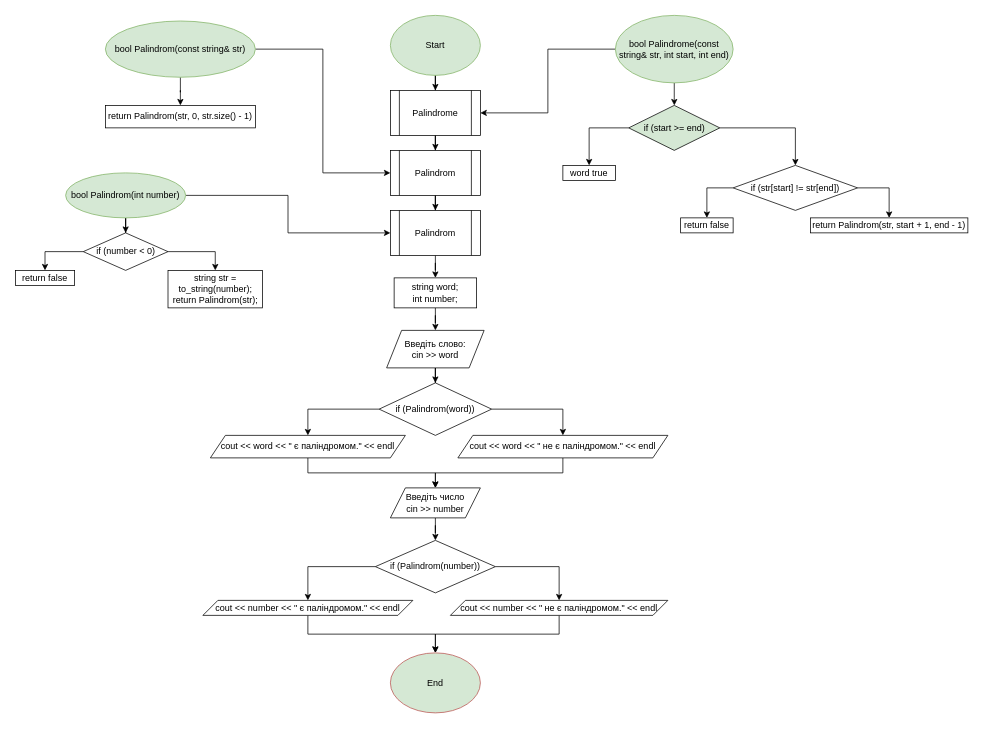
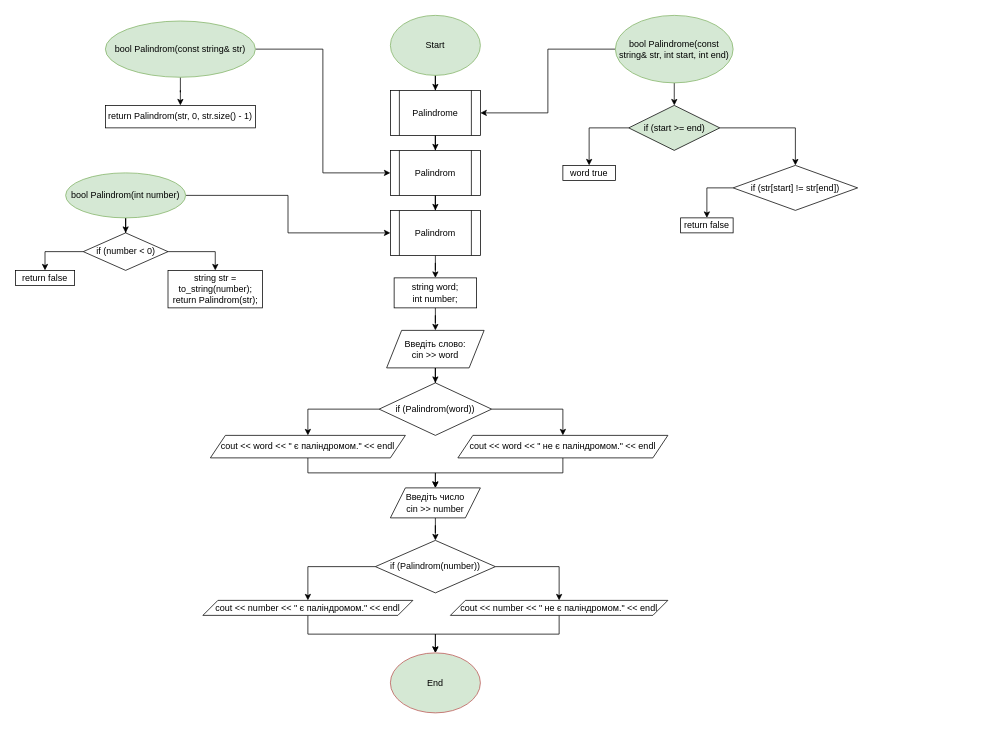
(889, 211) -> none
(889, 225) -> none
